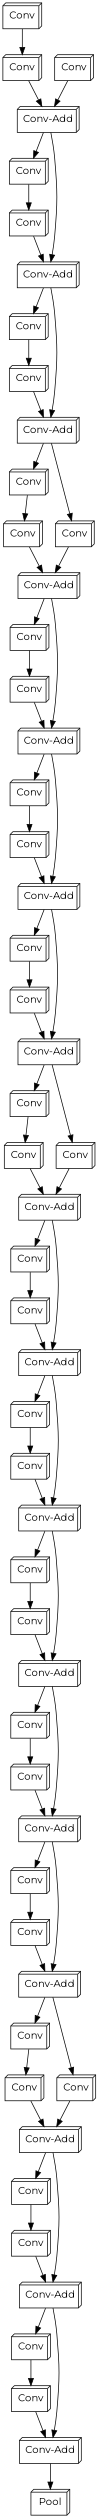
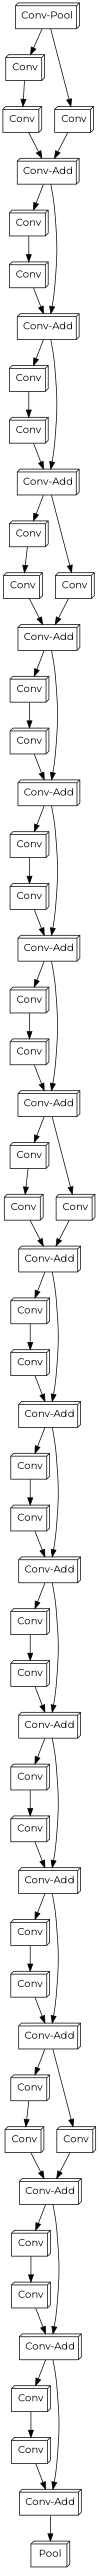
none -> (47, 16)
